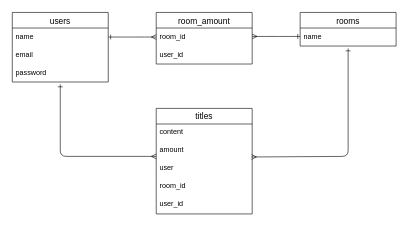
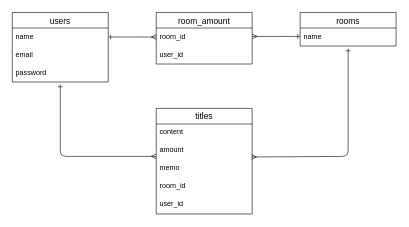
(168, 168) -> (168, 168)
